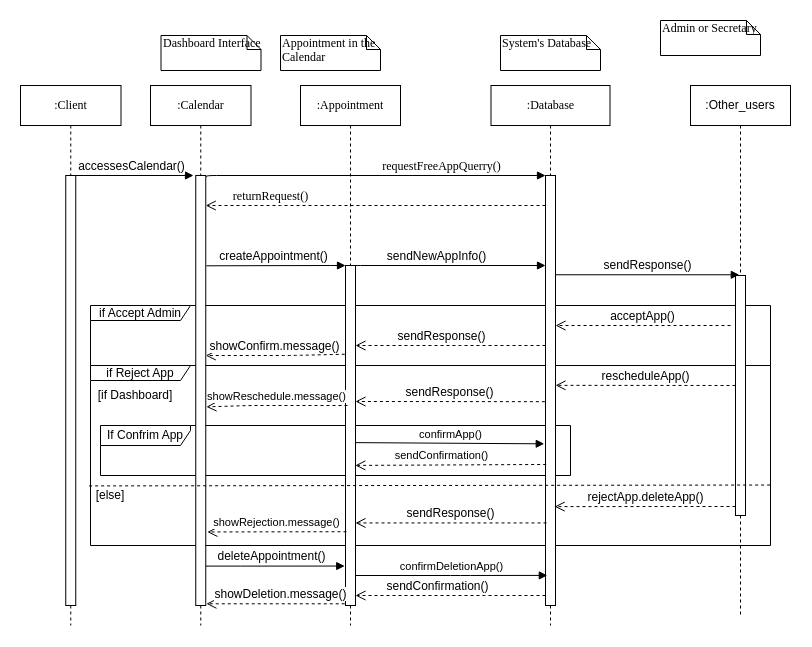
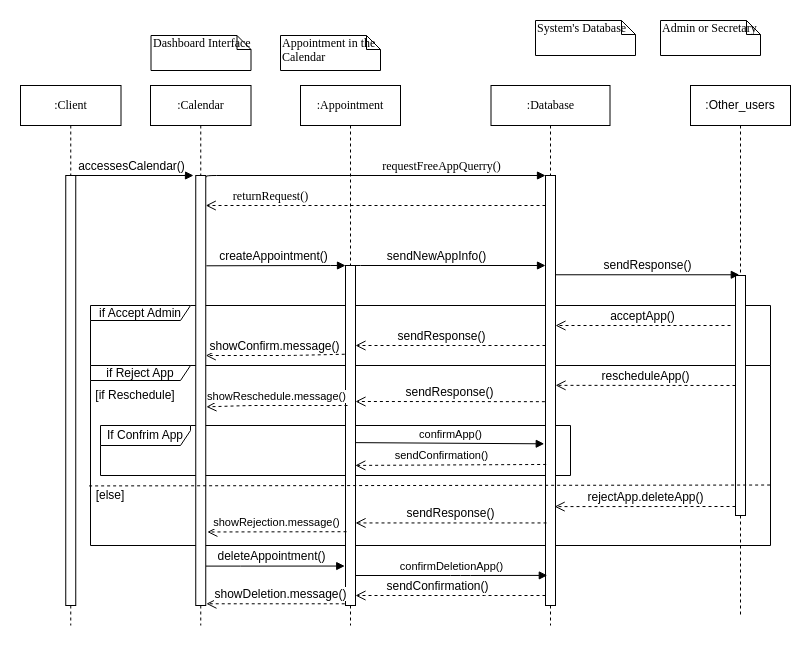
(211, 53) -> (201, 53)
(551, 53) -> (586, 38)
(136, 396) -> (136, 396)
